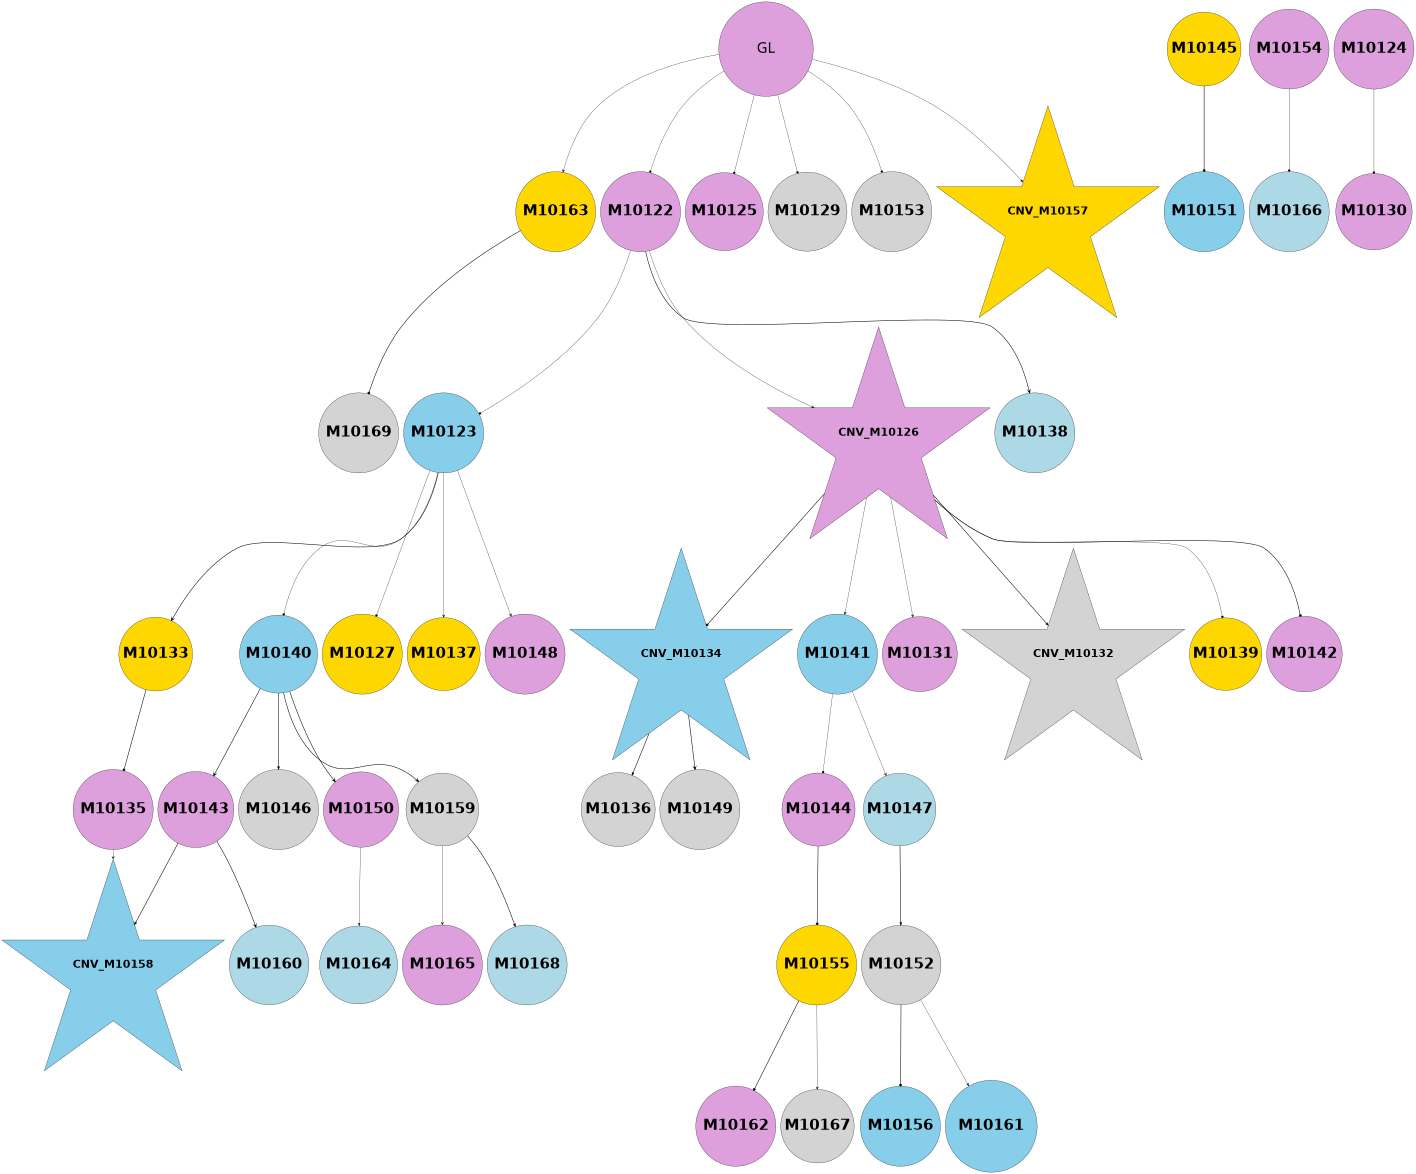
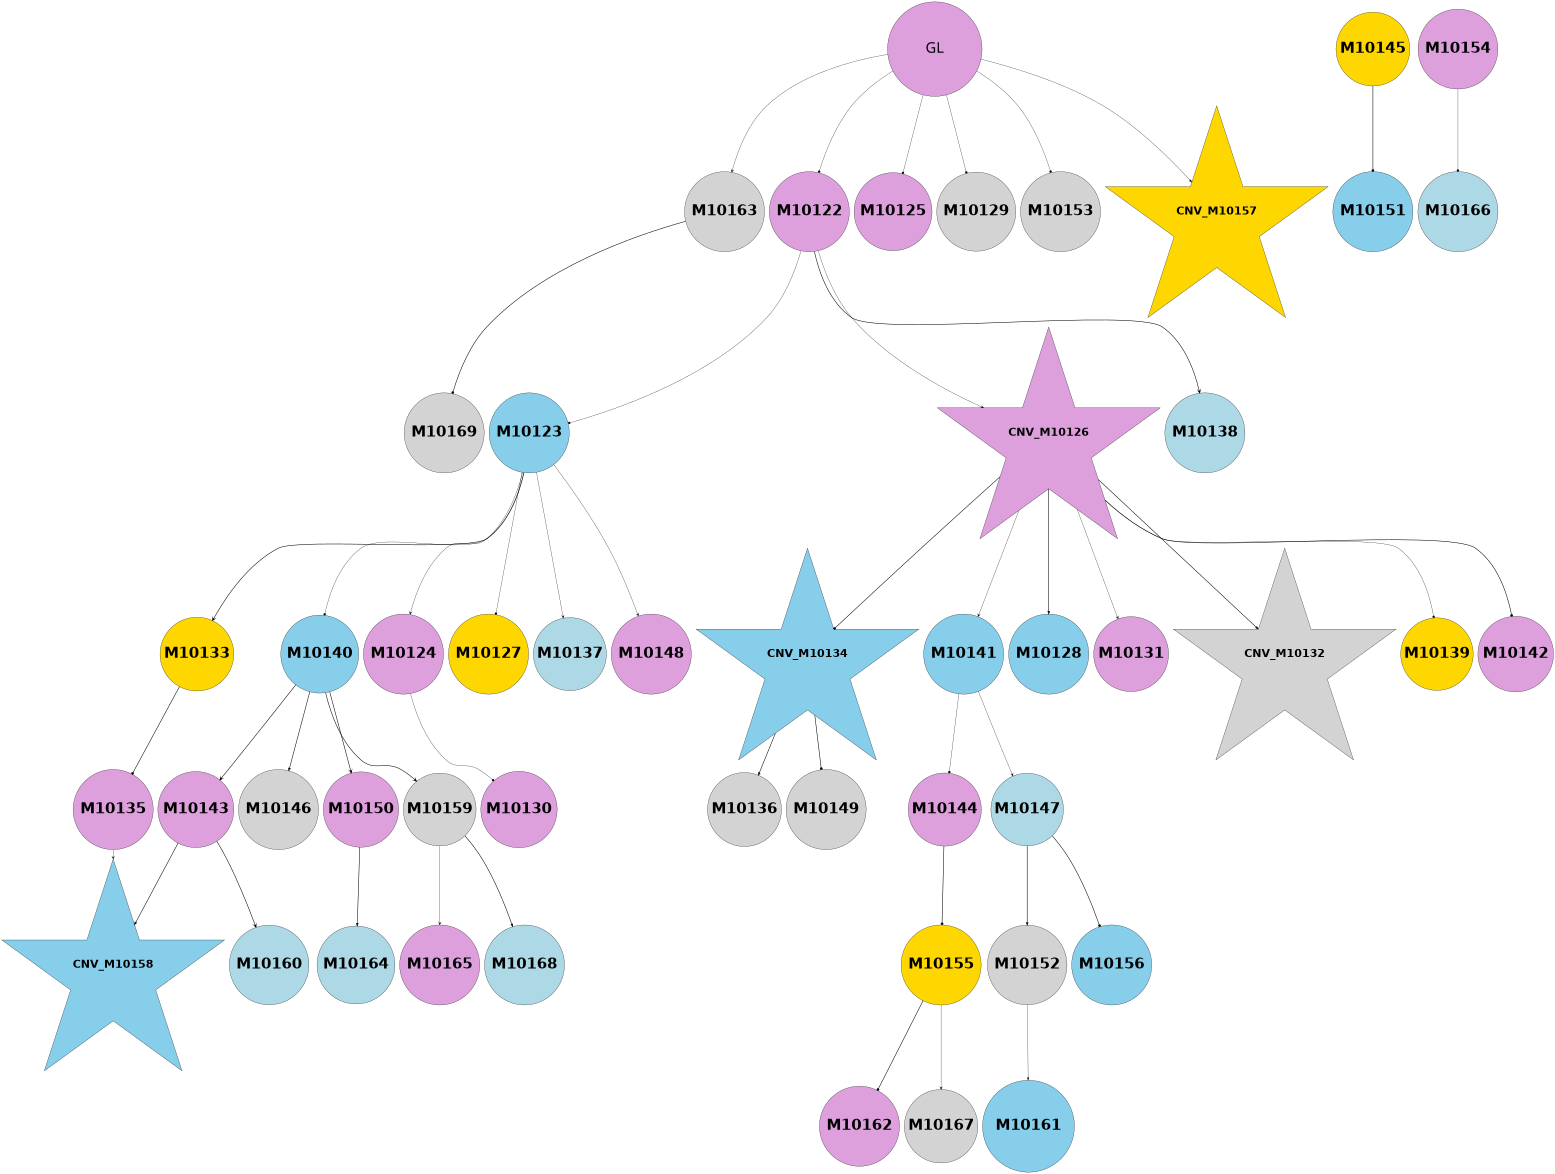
(556, 212) -> (725, 212)
none -> (445, 549)
(444, 654) -> (570, 654)
none -> (1049, 654)
(692, 741) -> (818, 741)
(360, 885) -> (359, 885)
(901, 1044) -> (1080, 878)
